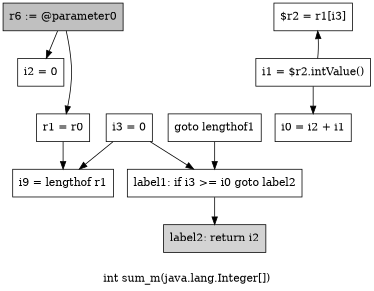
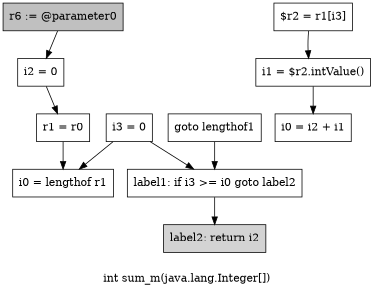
(318, 49) -> (308, 41)
(72, 68) -> (50, 96)
(63, 183) -> (63, 183)
